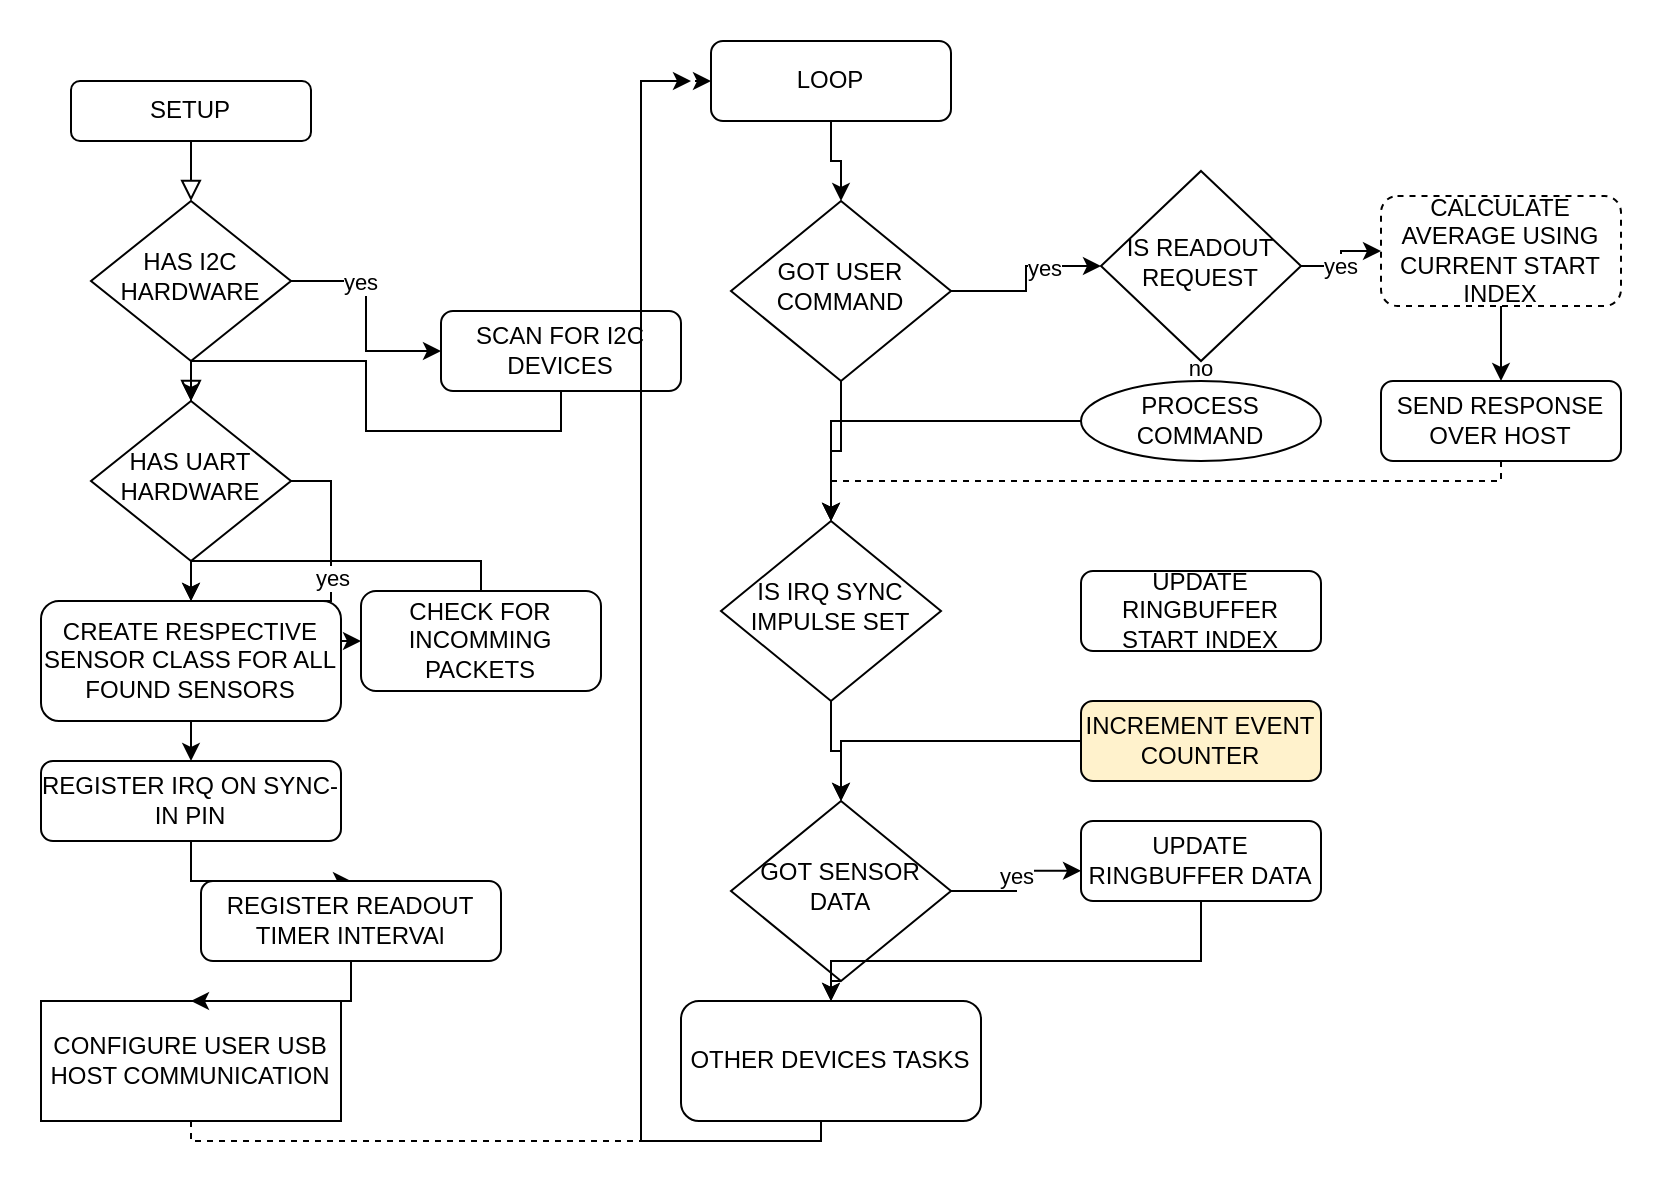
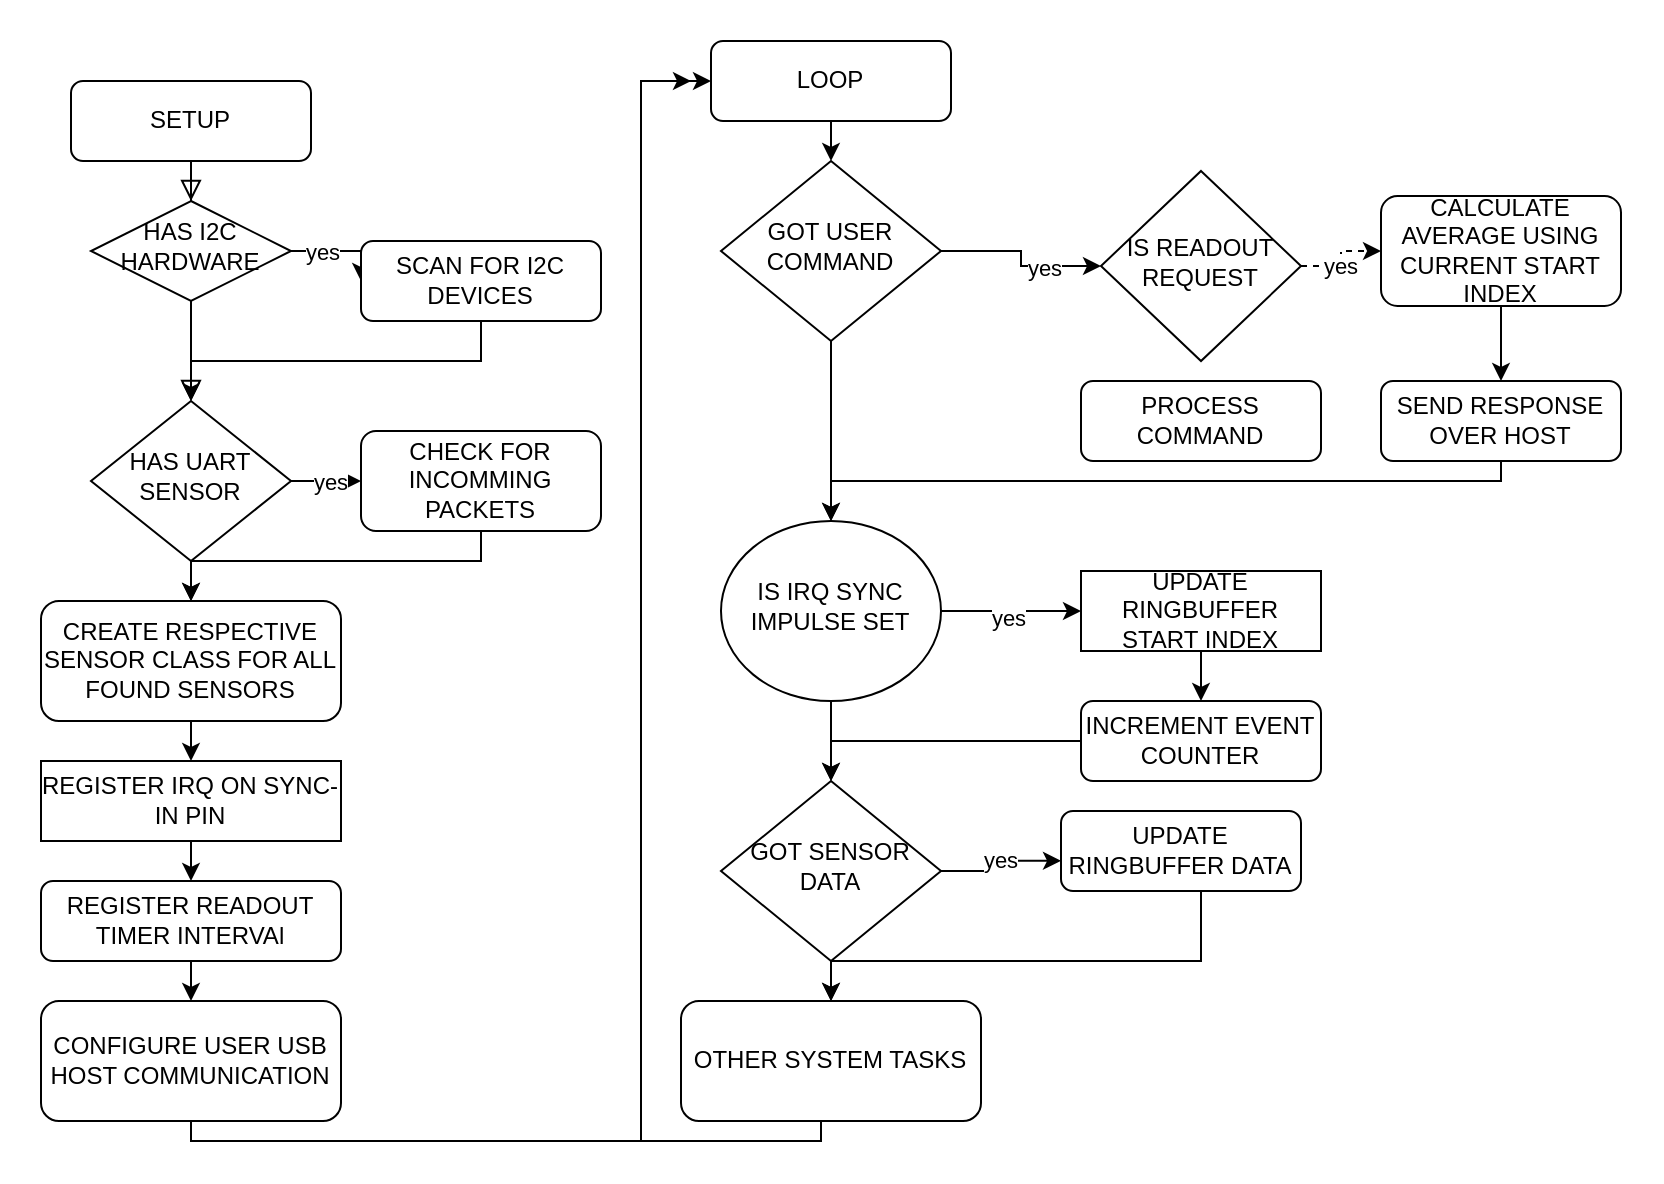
(191, 111) -> (191, 121)
(1353, 251) -> (1353, 251)
(1501, 251) -> (1501, 251)
(191, 281) -> (191, 251)
(841, 291) -> (831, 251)
(561, 351) -> (481, 281)
(1201, 365) -> none
(958, 421) -> none
(1201, 421) -> (1201, 421)
(191, 477) -> (191, 477)
(1176, 481) -> (1176, 481)
(831, 611) -> (831, 611)
none -> (967, 611)
(1201, 611) -> (1201, 611)
(481, 641) -> (481, 481)
none -> (1201, 669)
(1201, 741) -> (1201, 741)
(191, 801) -> (191, 801)
(1201, 861) -> (1181, 851)
(841, 891) -> (831, 871)
(351, 921) -> (191, 921)
(191, 1061) -> (191, 1061)
(831, 1061) -> (831, 1061)
(406, 1141) -> (406, 1141)
